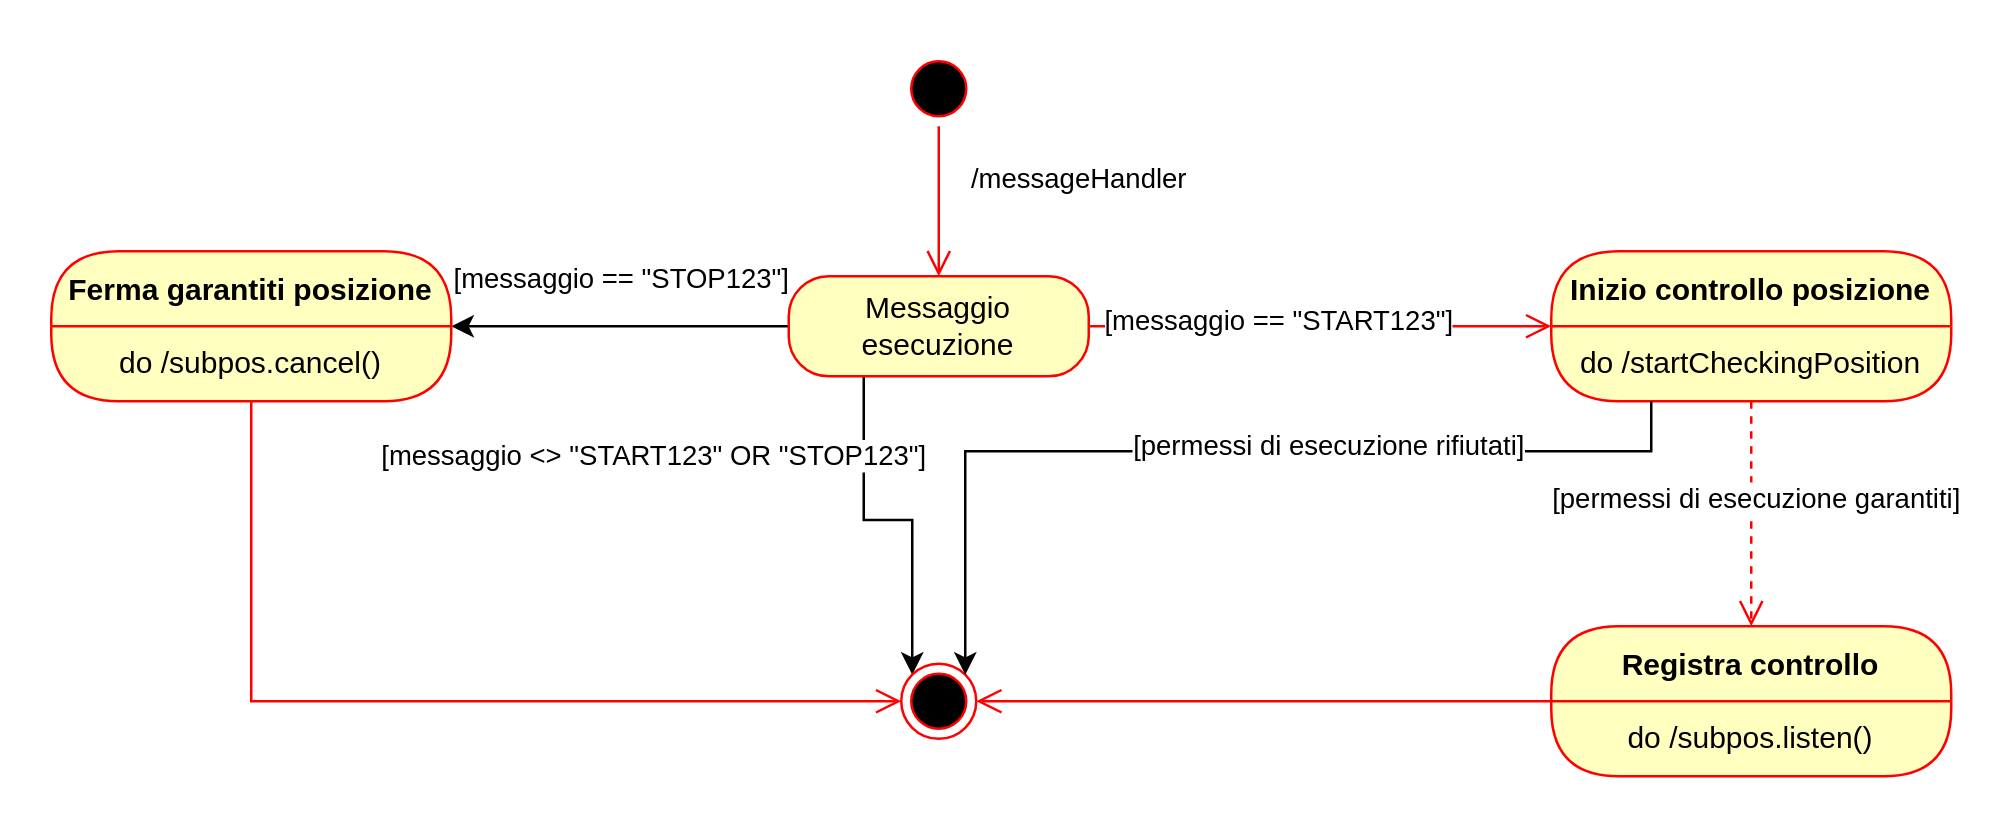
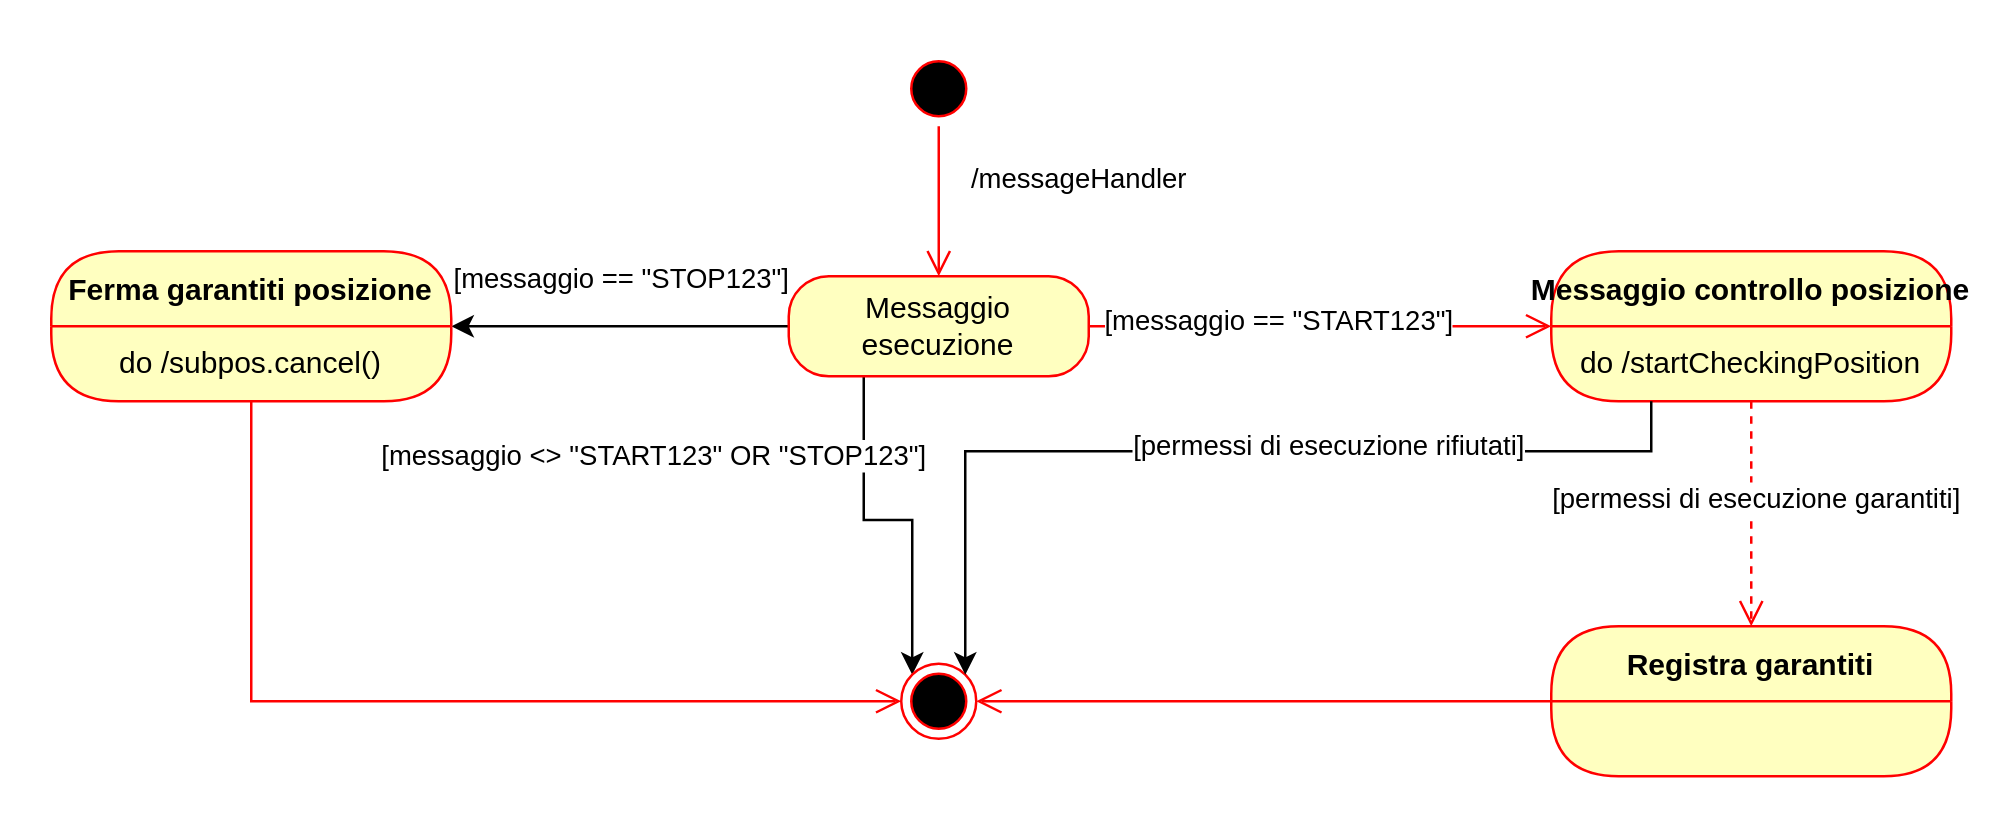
(1750, 290) -> (1750, 290)
(1750, 665) -> (1750, 665)
(1751, 739) -> none
